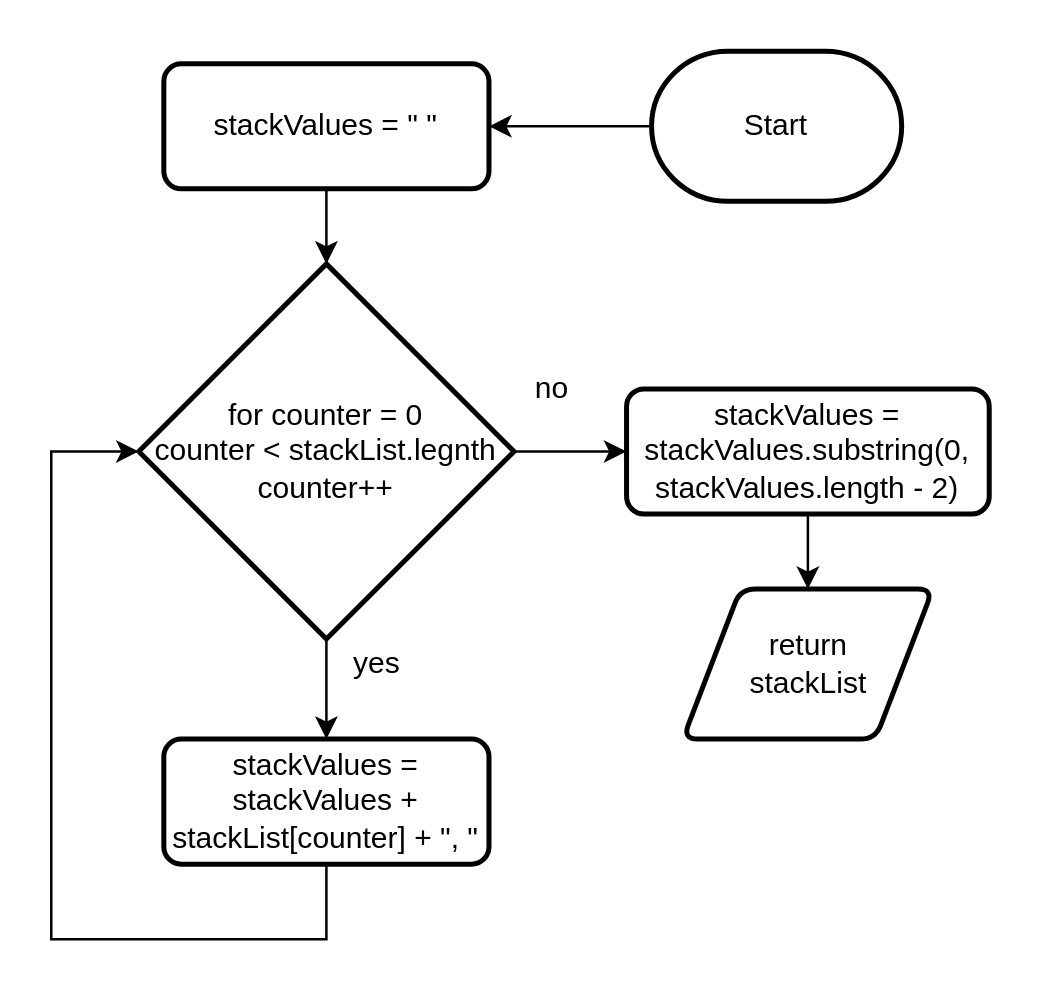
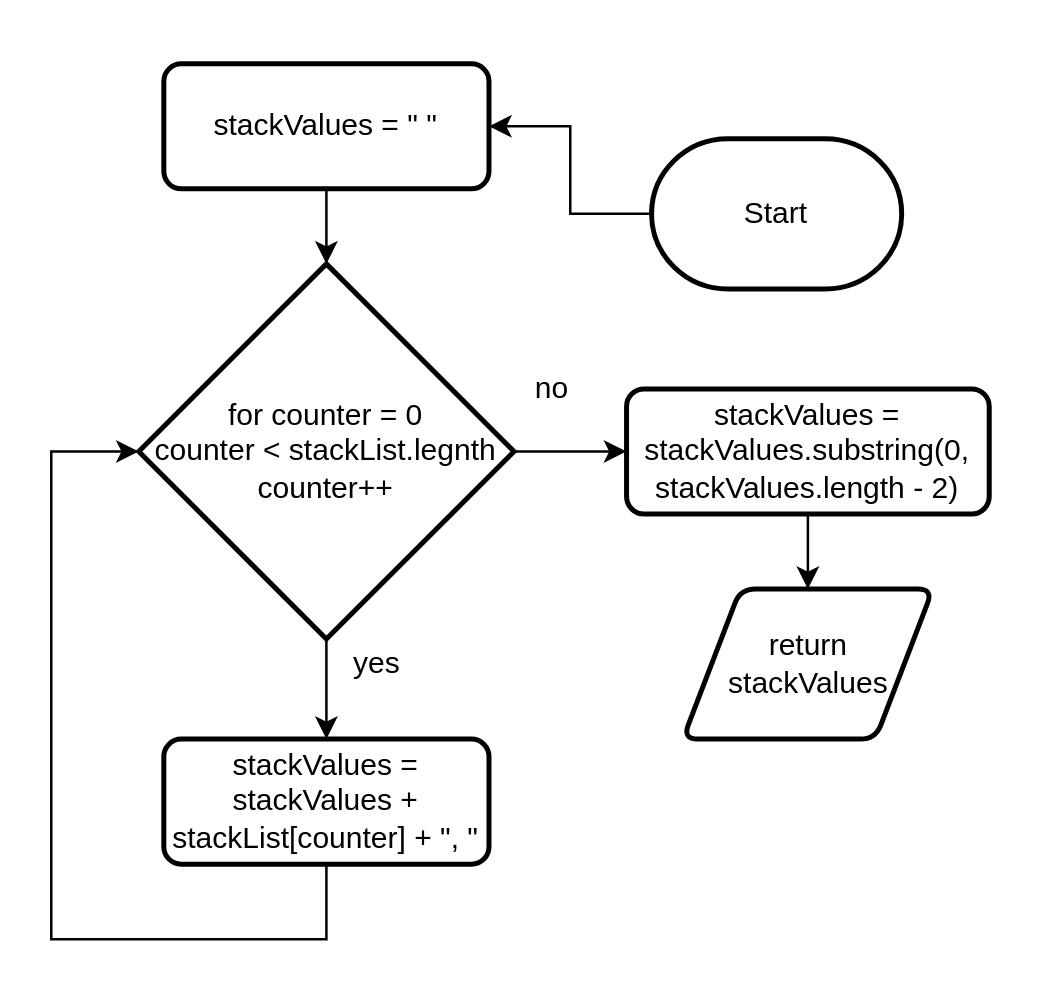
(776, 126) -> (776, 214)
(809, 664) -> (809, 664)
